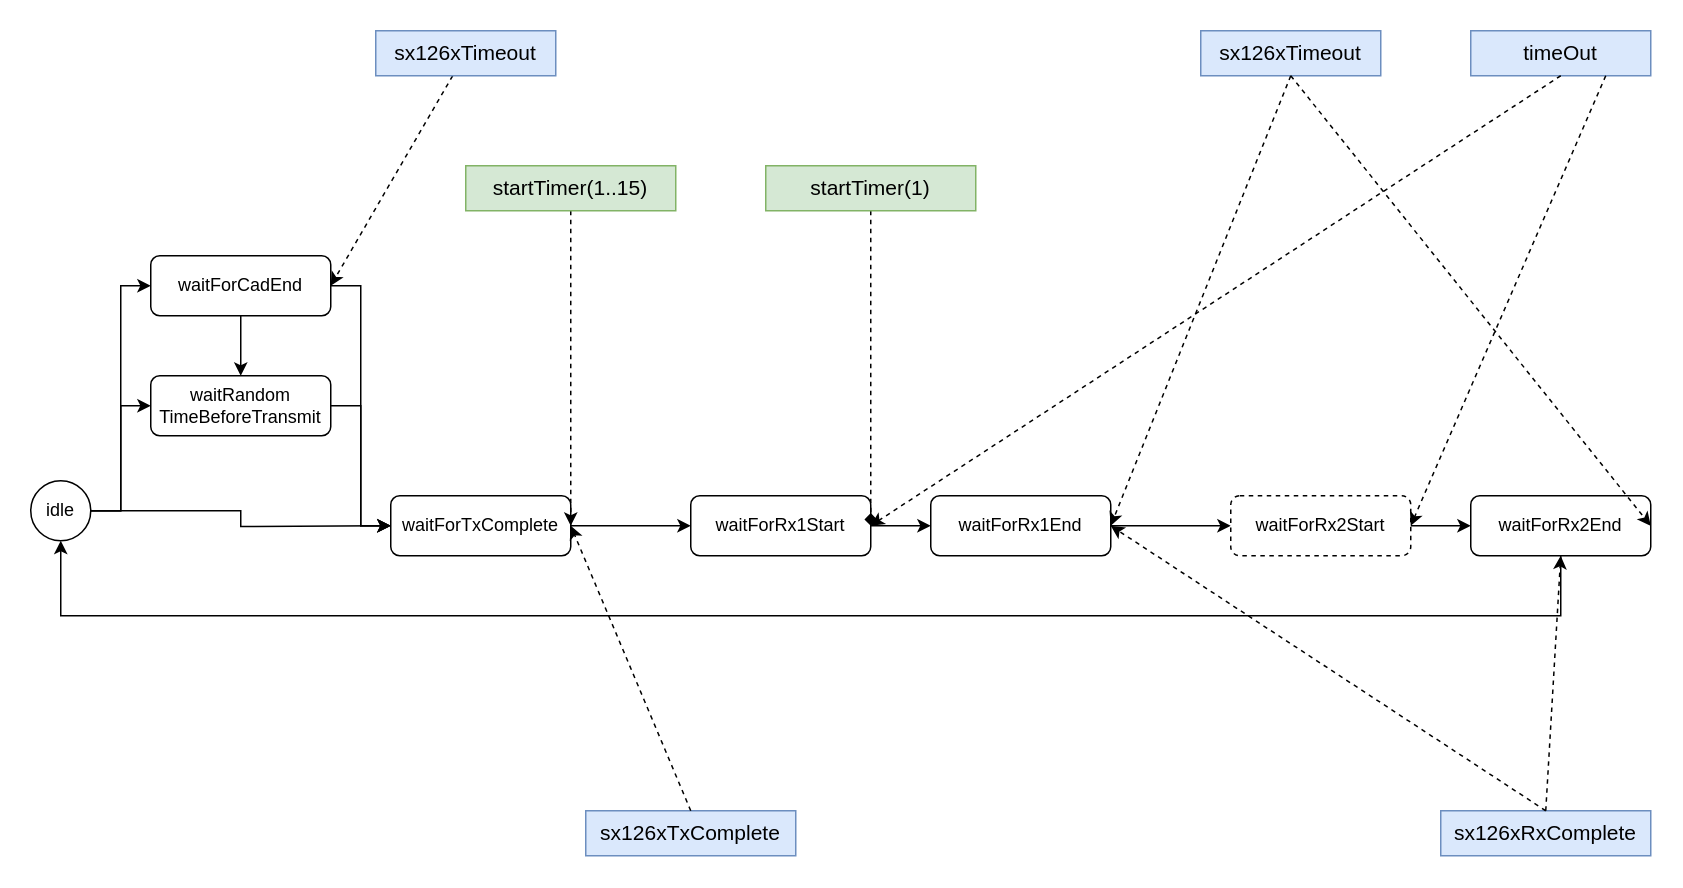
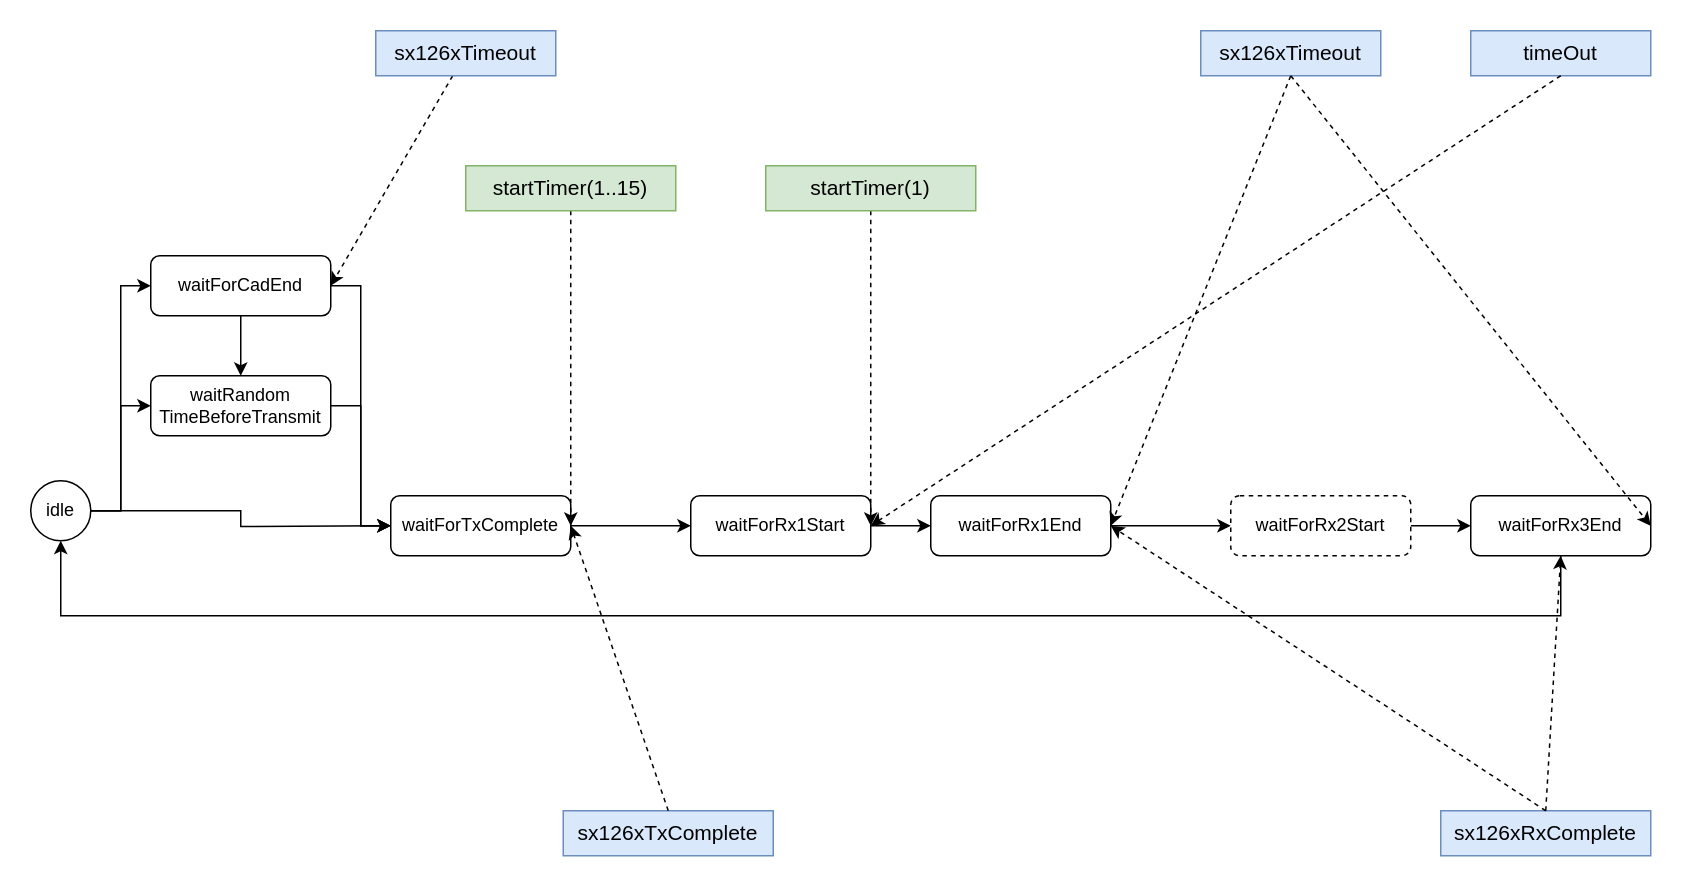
(1510, 296) -> none
(871, 513) -> (871, 514)
(1561, 526) -> (1561, 526)
(691, 833) -> (668, 833)
